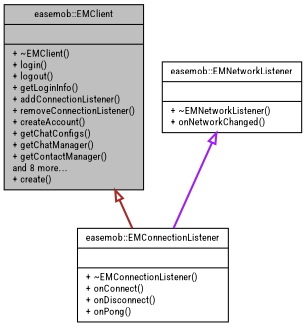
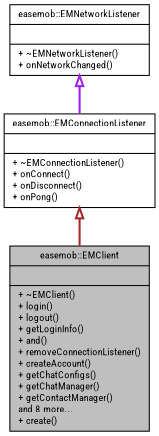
(67, 99) -> (33, 341)
(126, 214) -> (80, 232)
